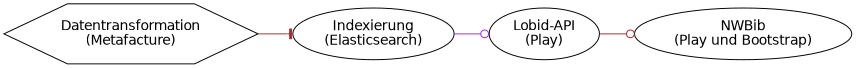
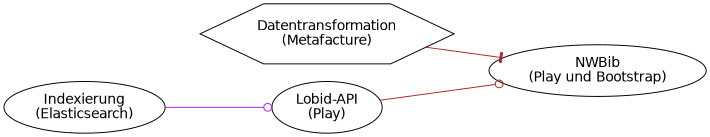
(273, 34) -> (462, 52)
